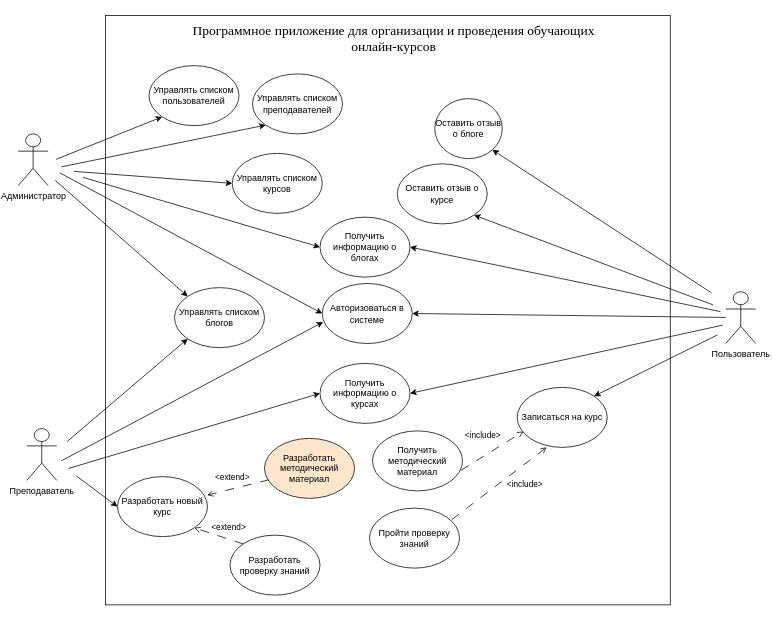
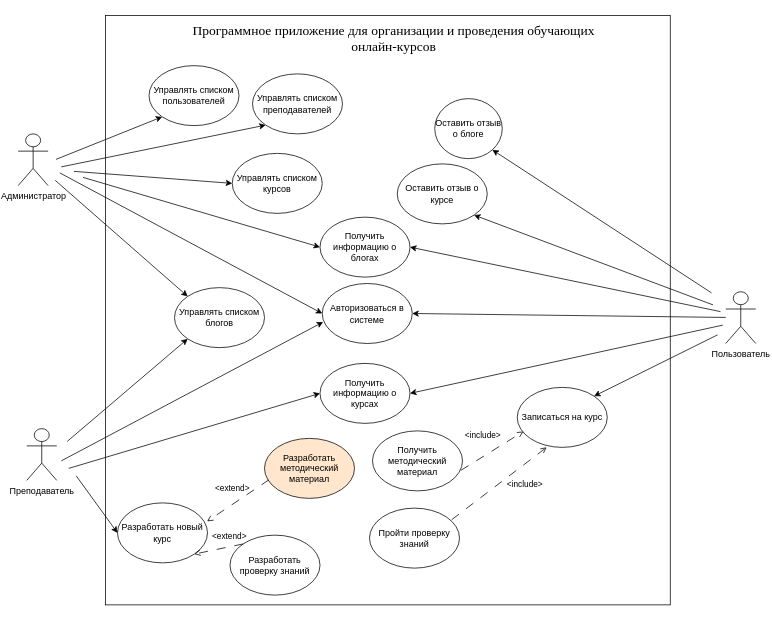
(162, 507) -> (162, 533)
